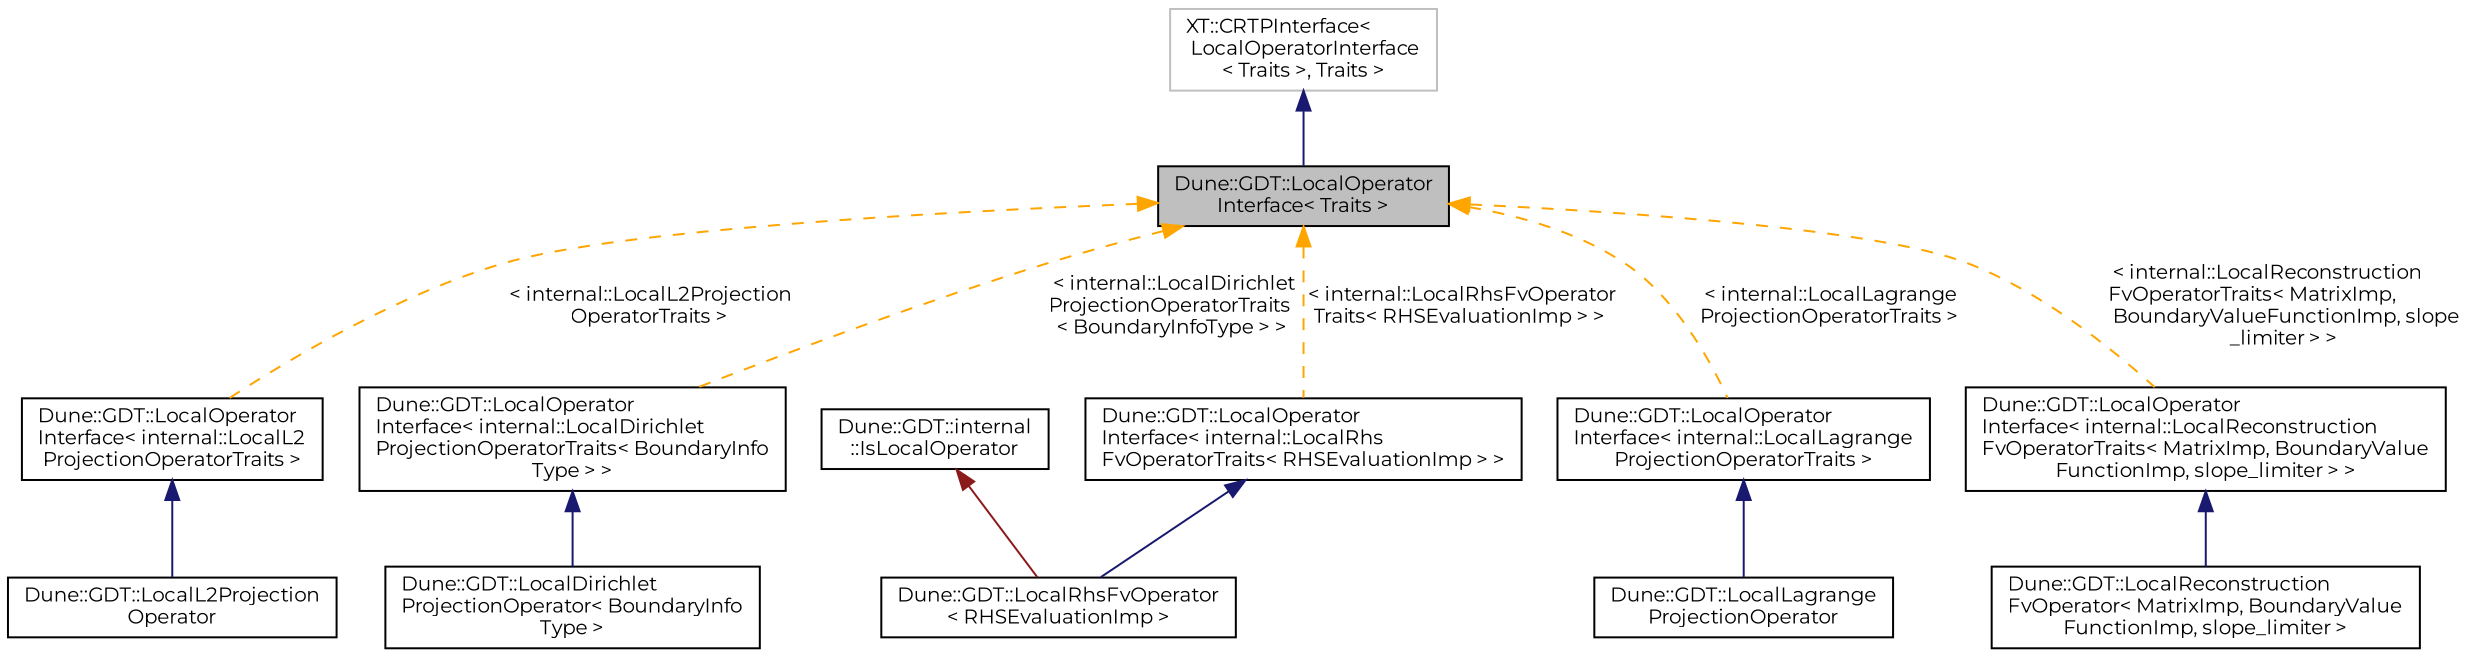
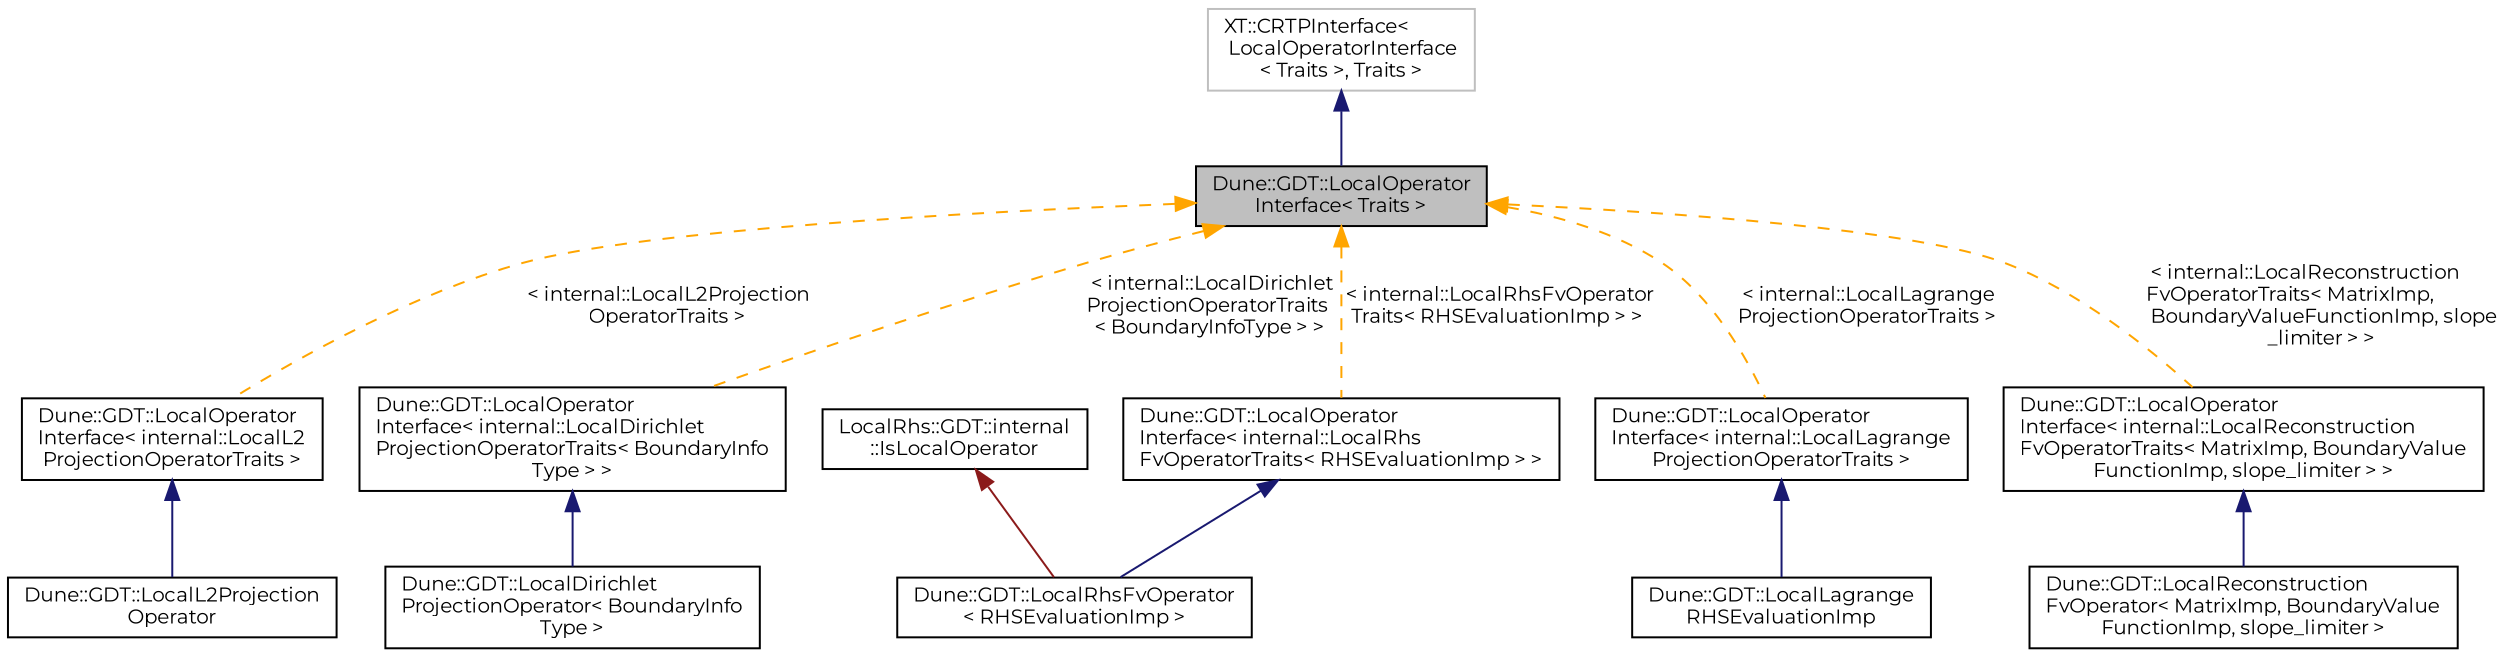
(935, 439) -> (955, 439)
(1744, 607) -> (1782, 607)
